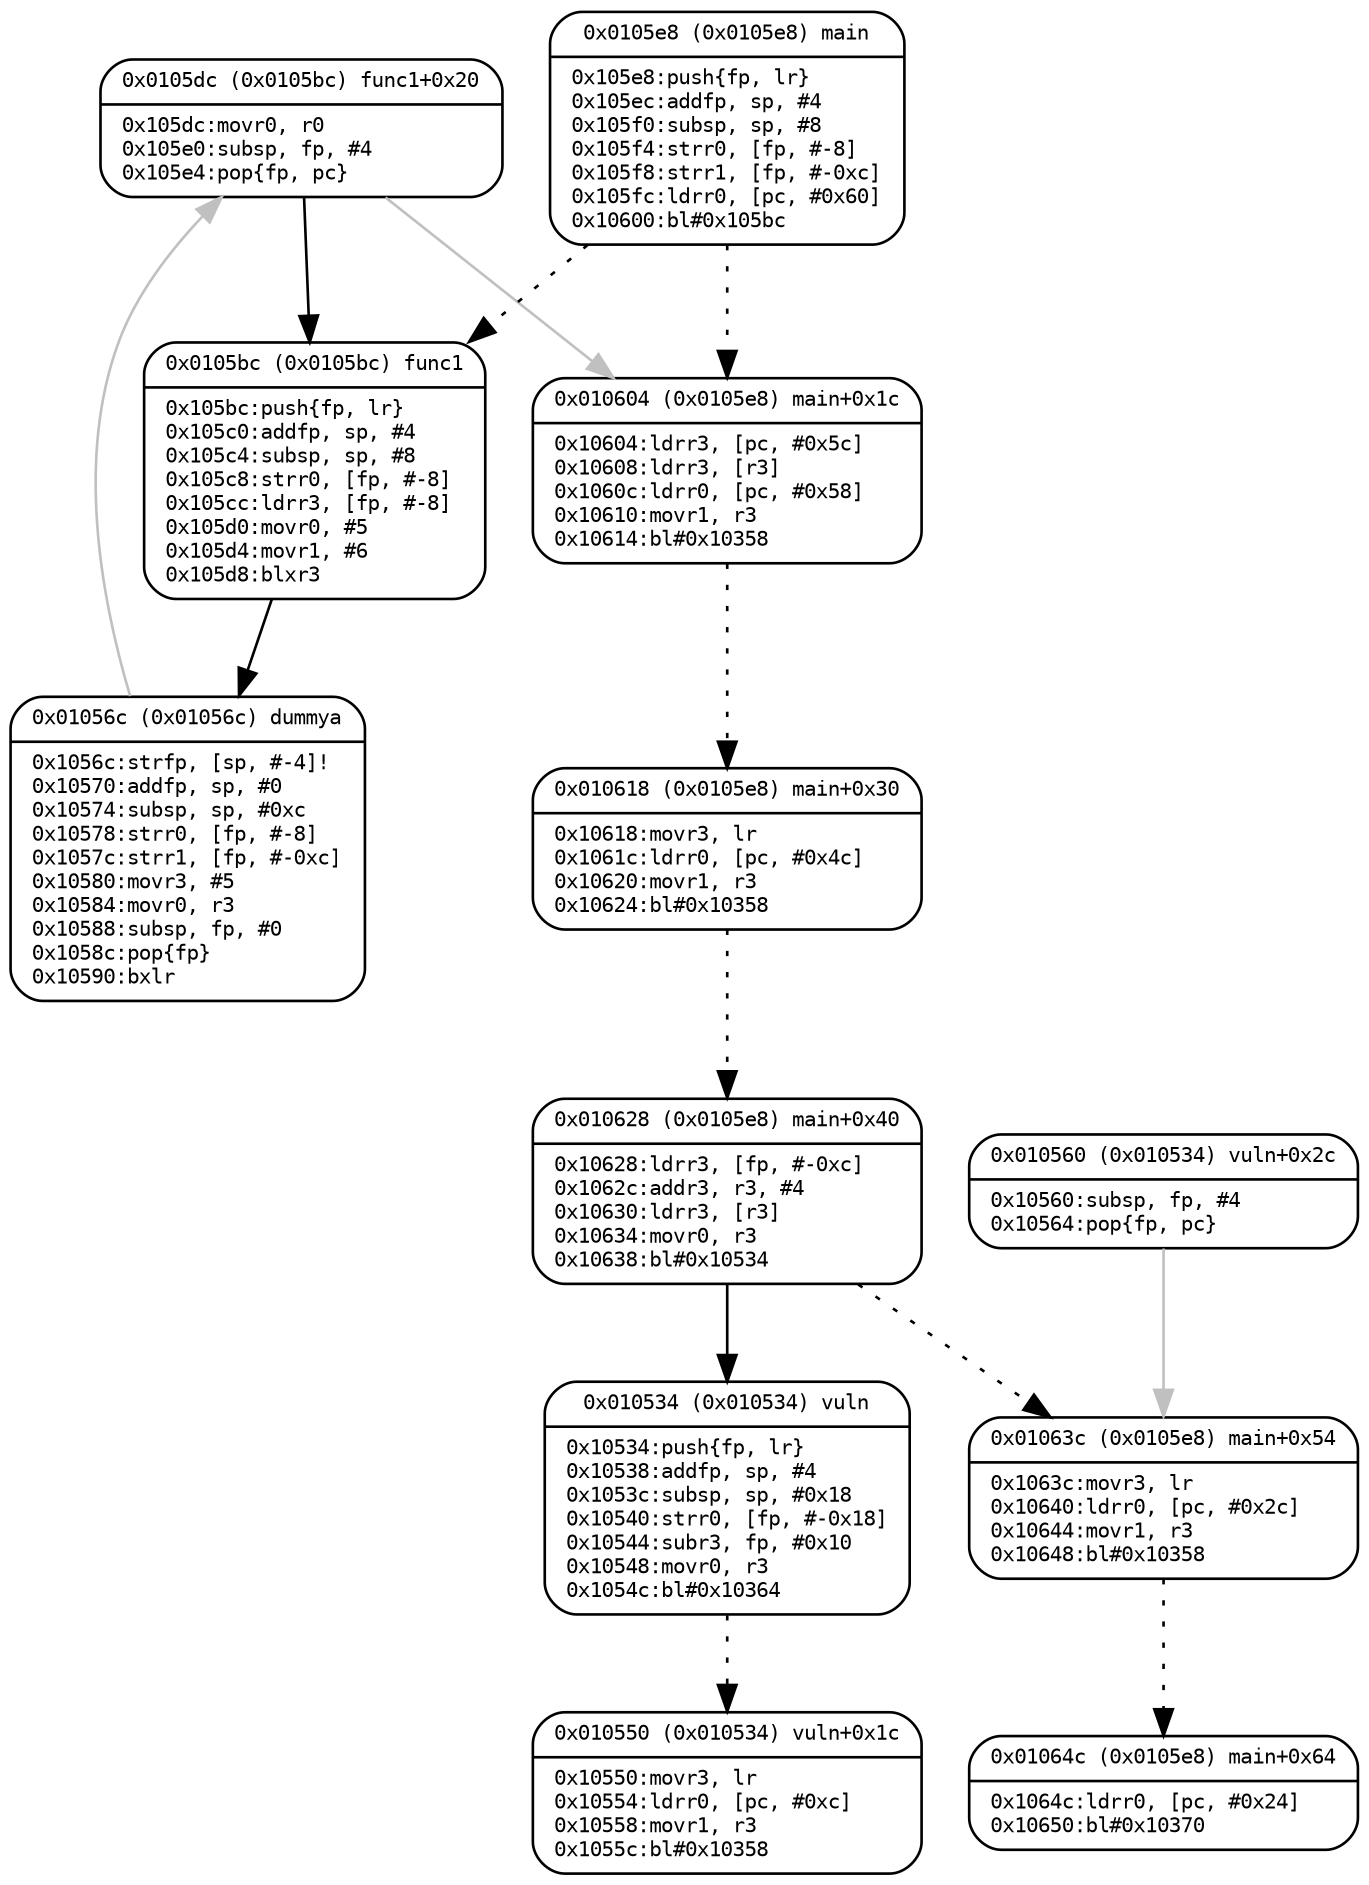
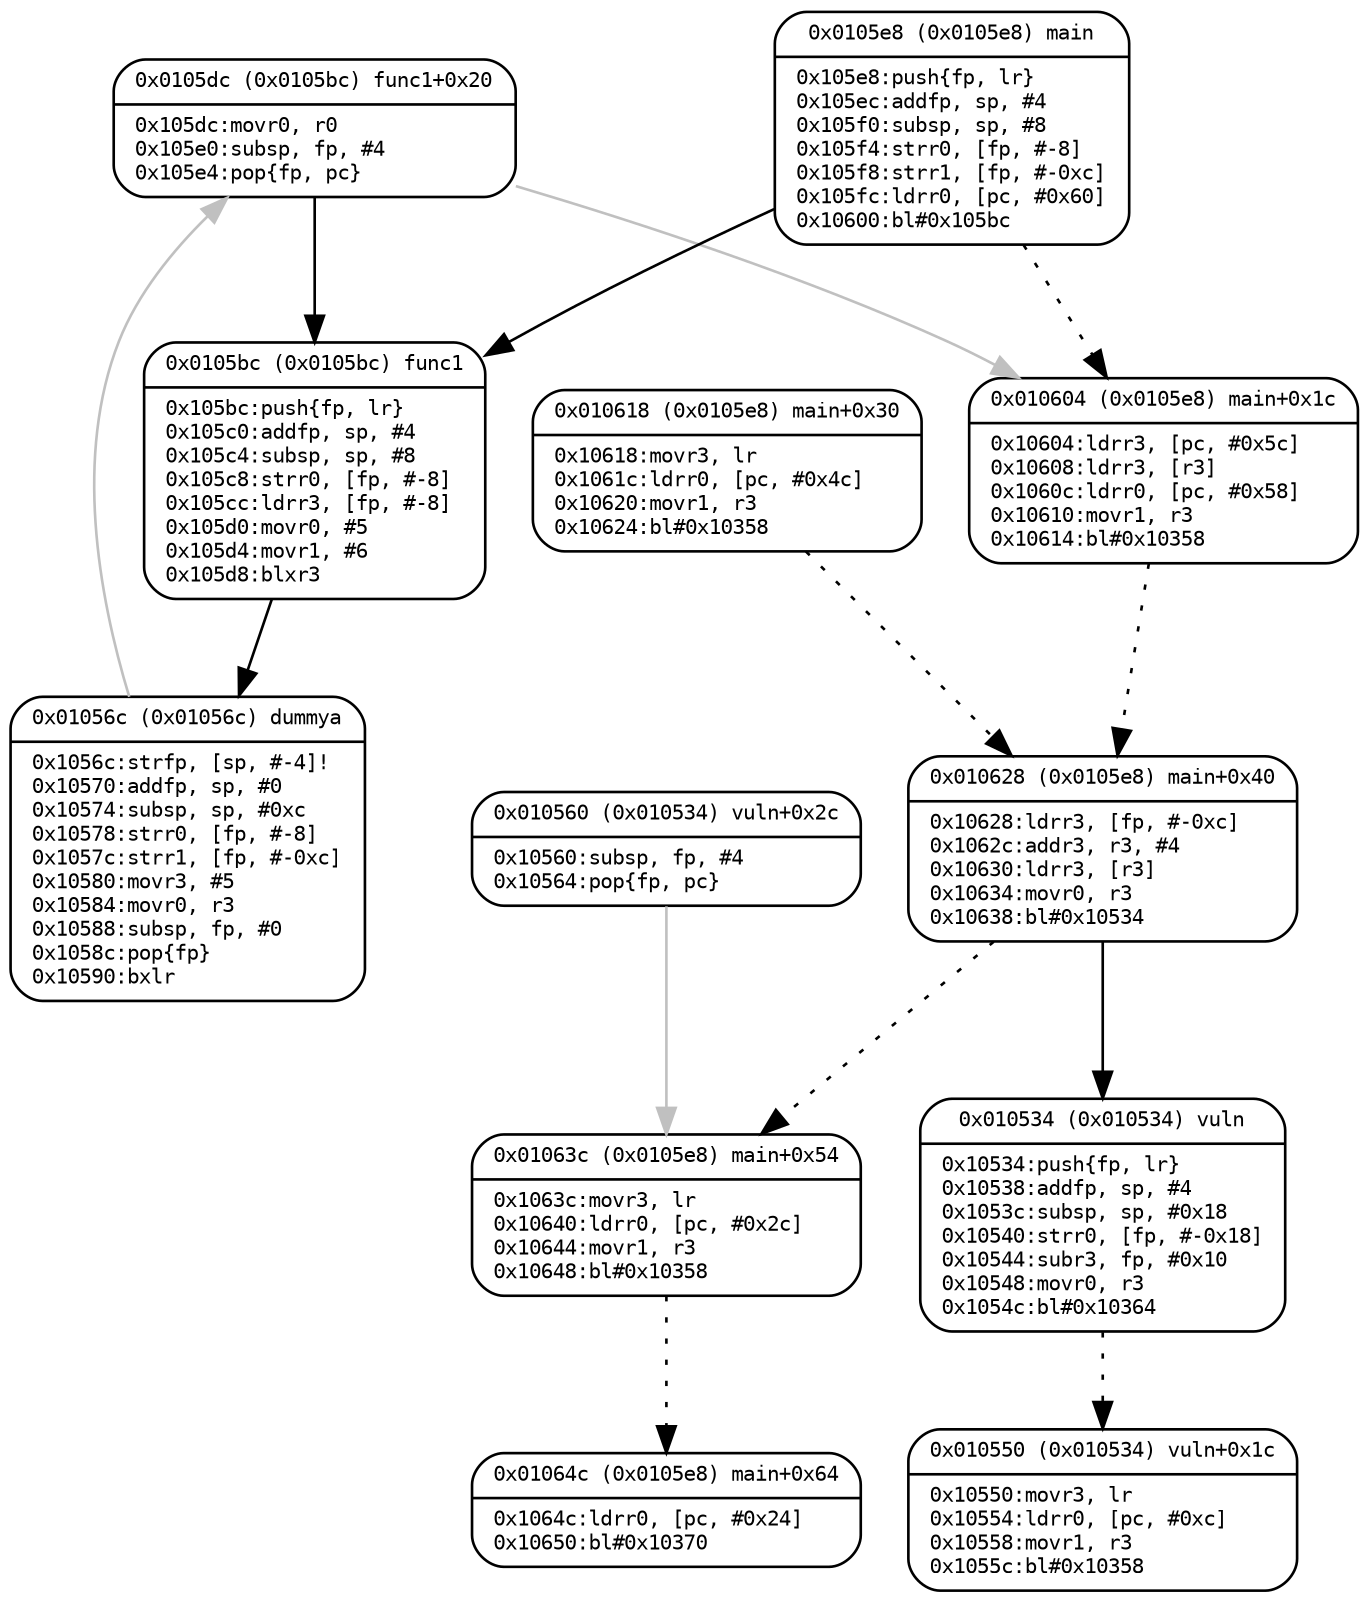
(539, 285) -> (640, 273)
(727, 652) -> (1135, 646)
